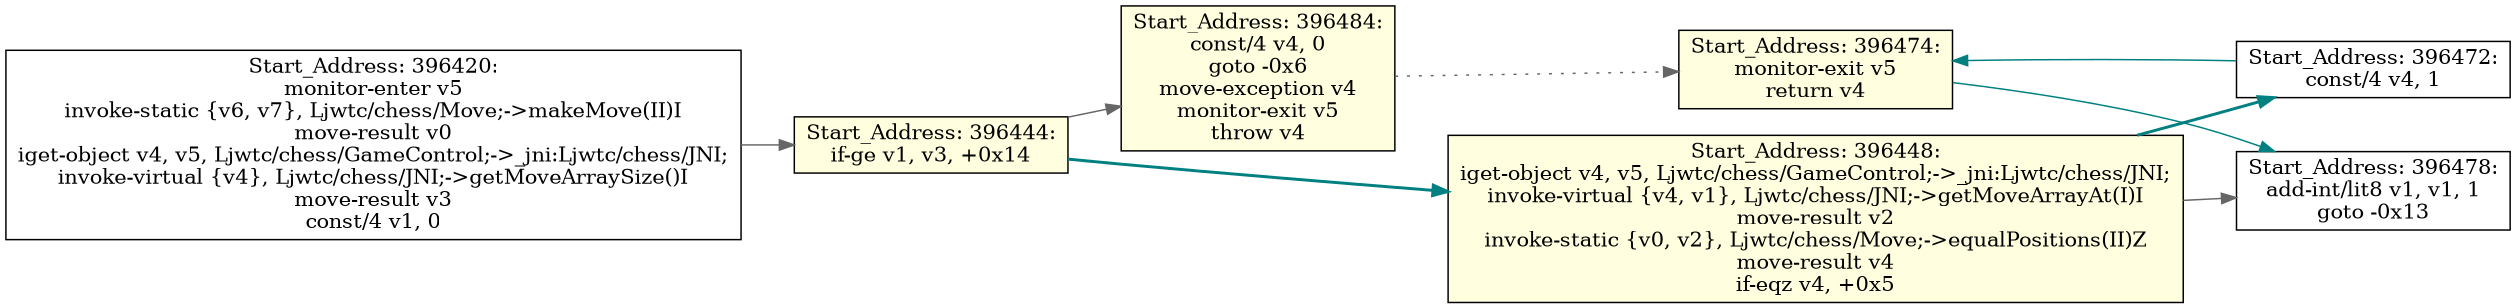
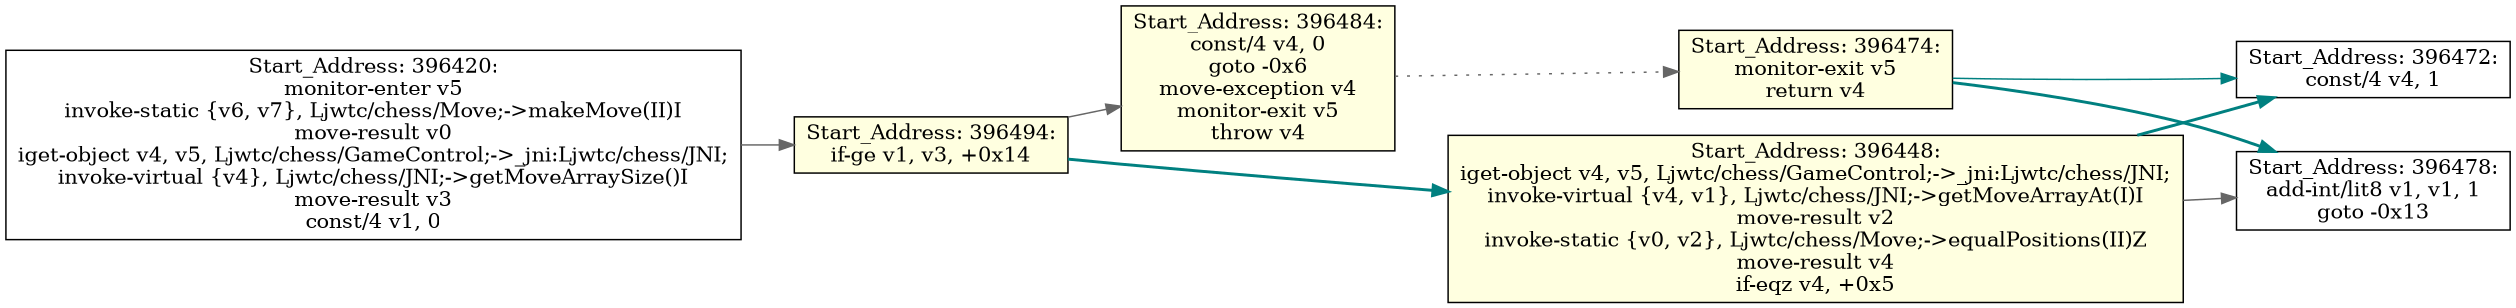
(2102, 60) -> (2087, 80)
(2108, 106) -> (2108, 106)
(931, 145) -> (931, 145)
